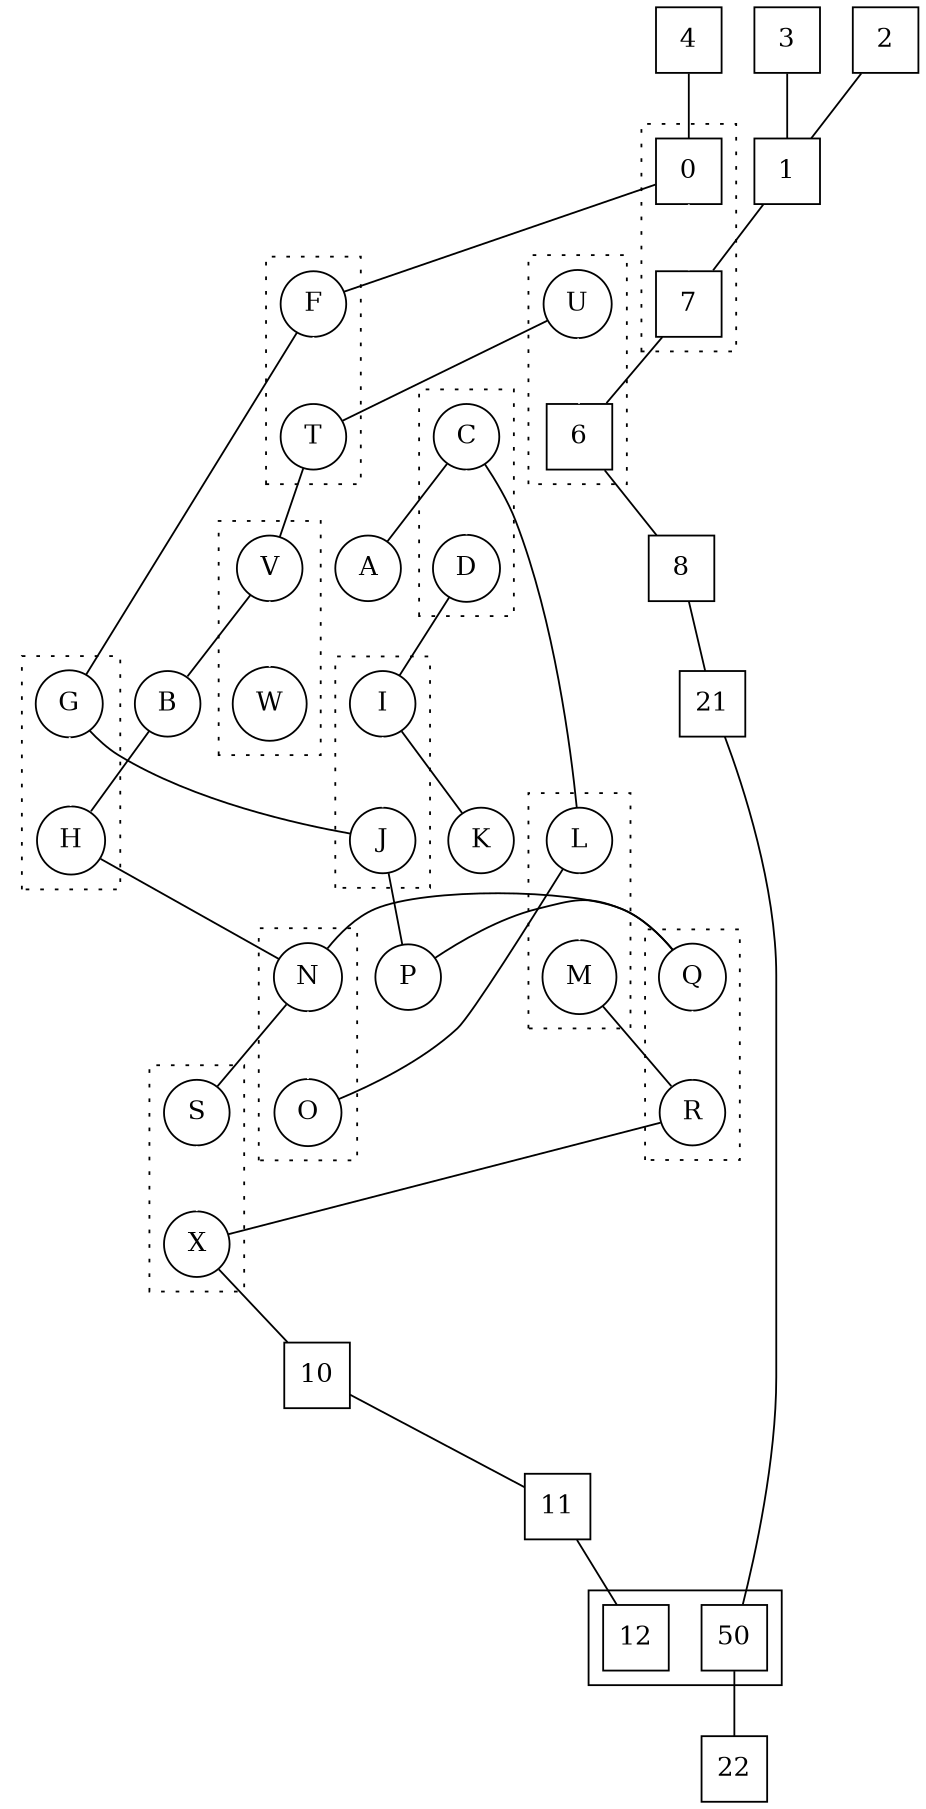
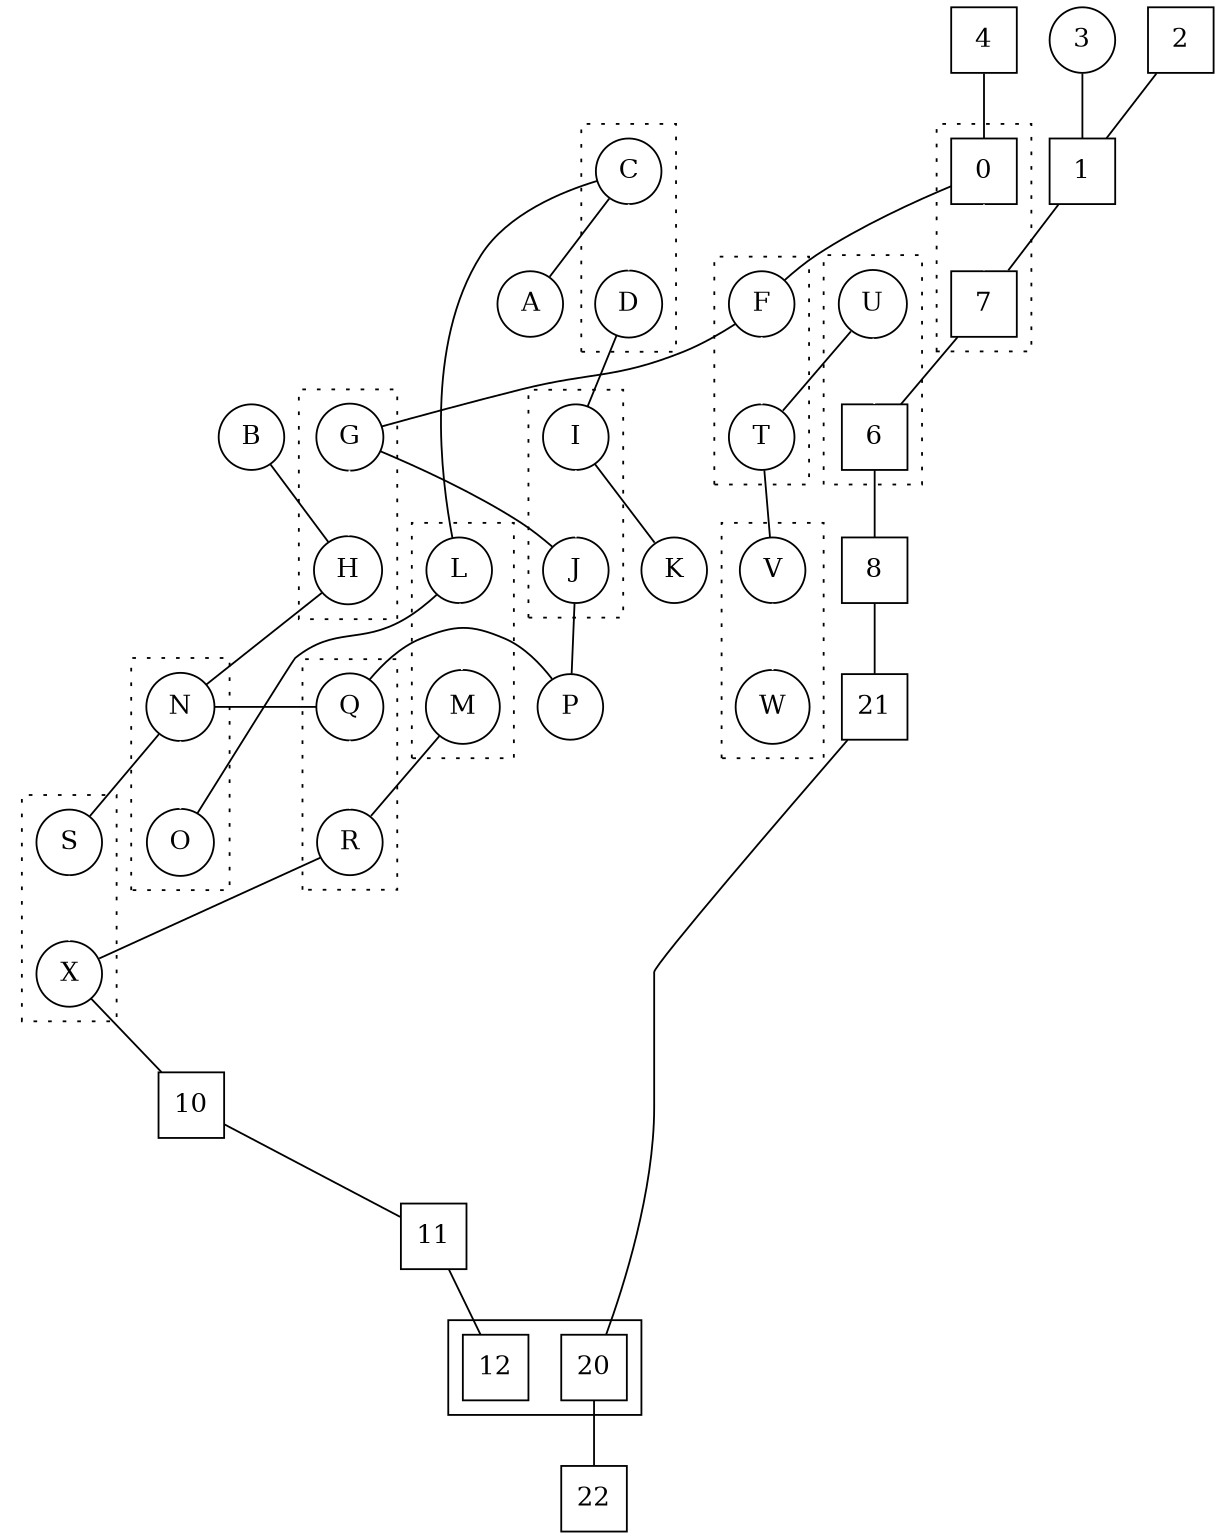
(787, 40) -> (1082, 40)
(230, 621) -> none
(734, 1638) -> (594, 1368)
